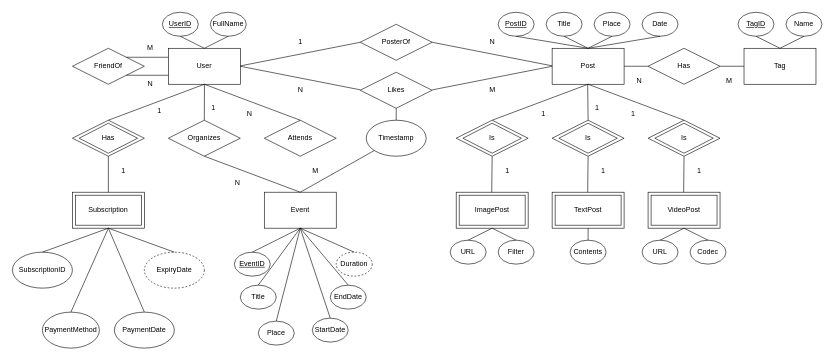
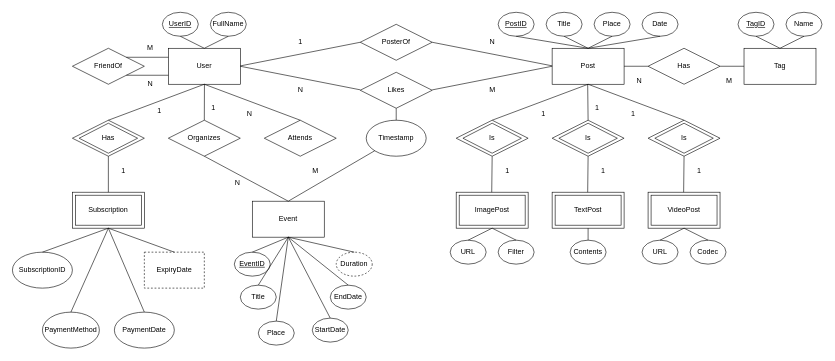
(300, 210) -> (288, 219)
(174, 270) -> (174, 270)
